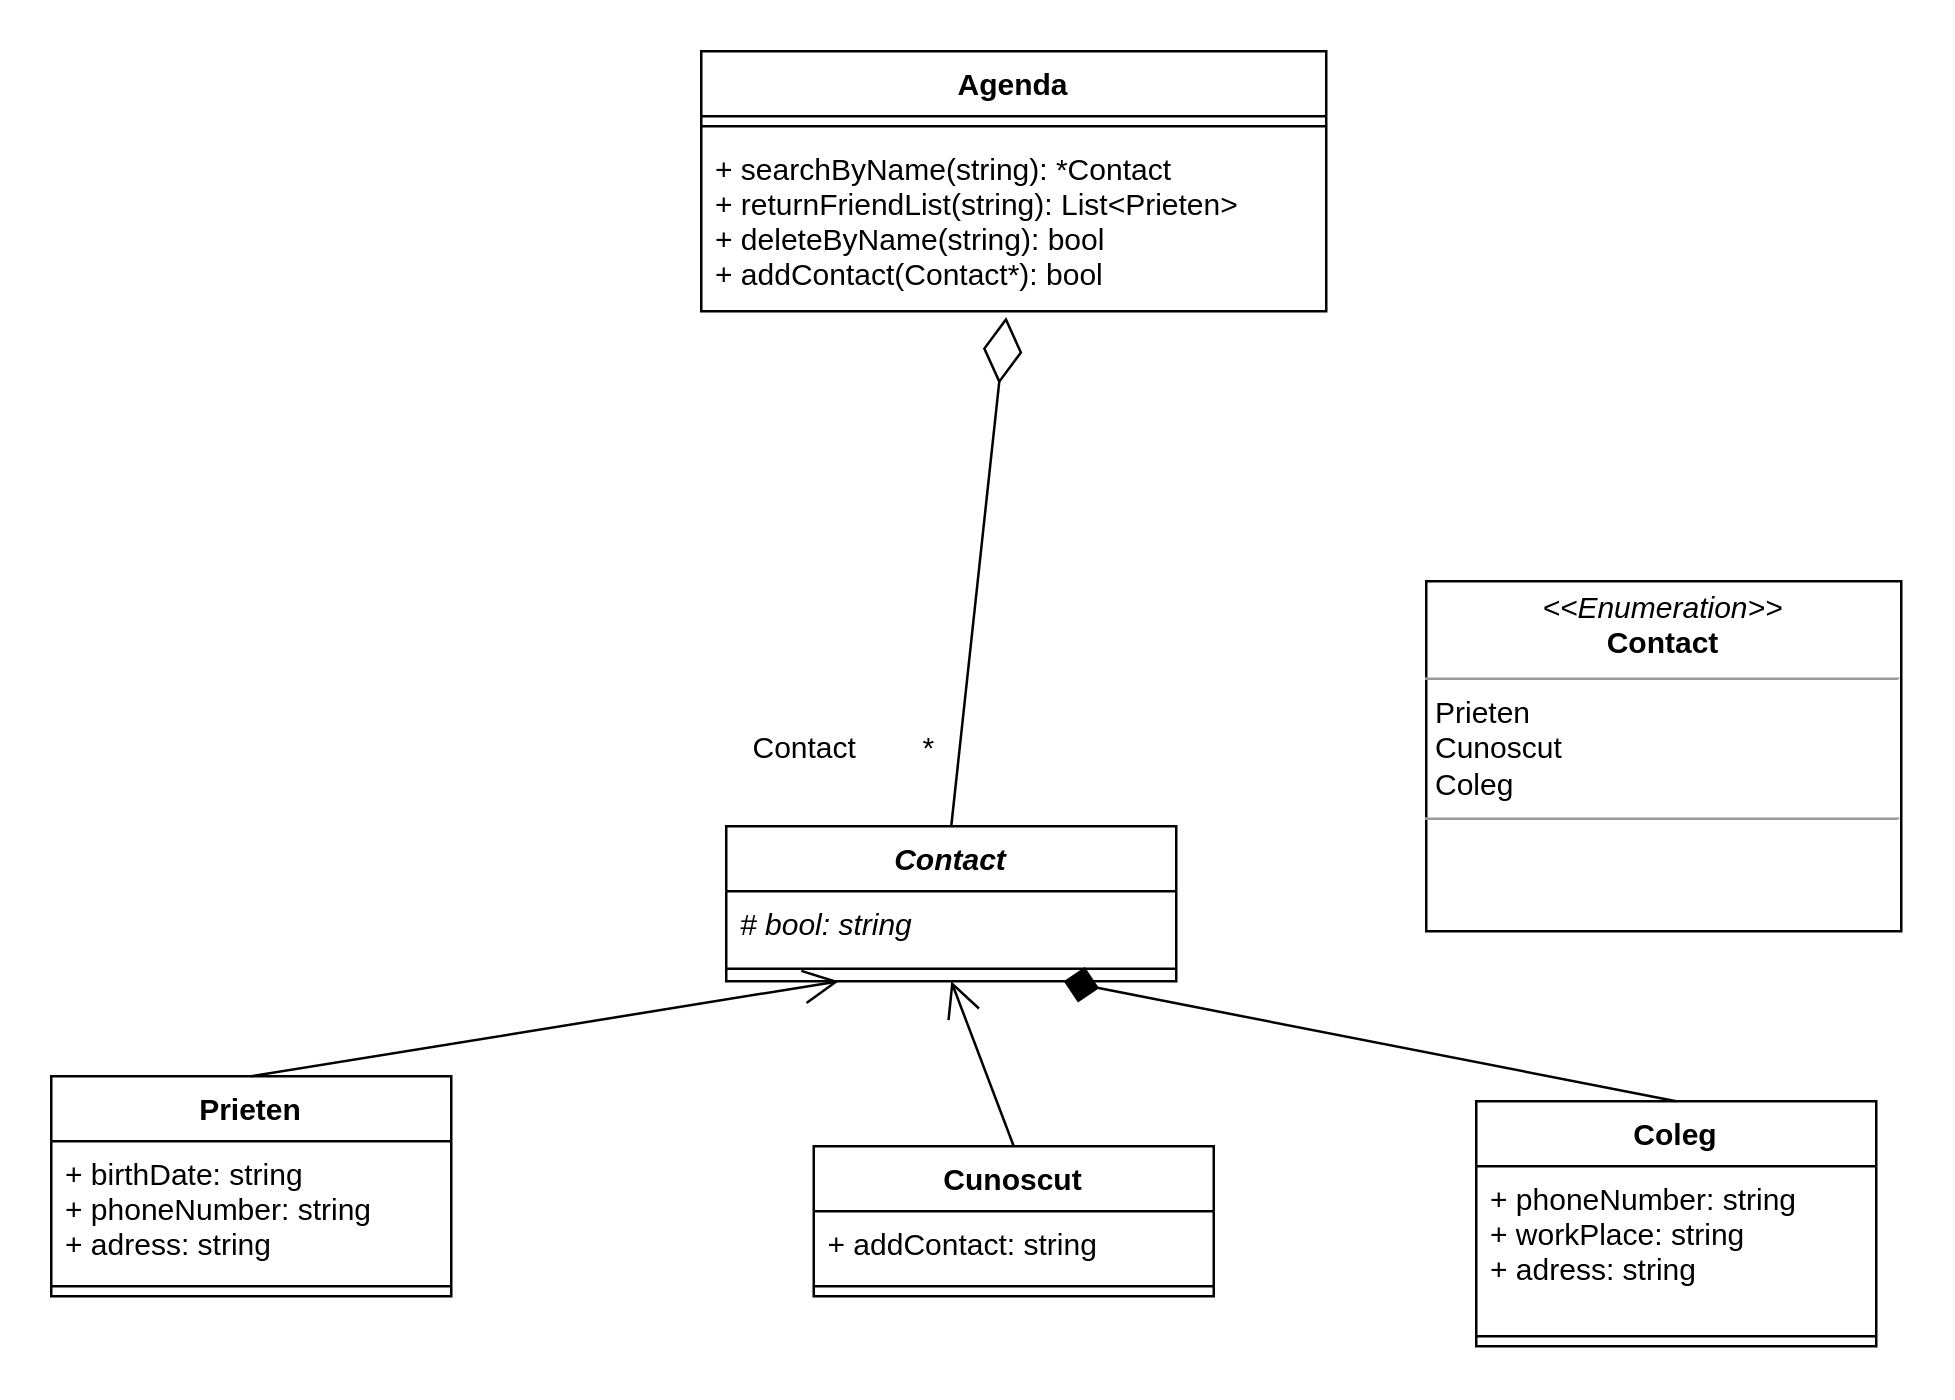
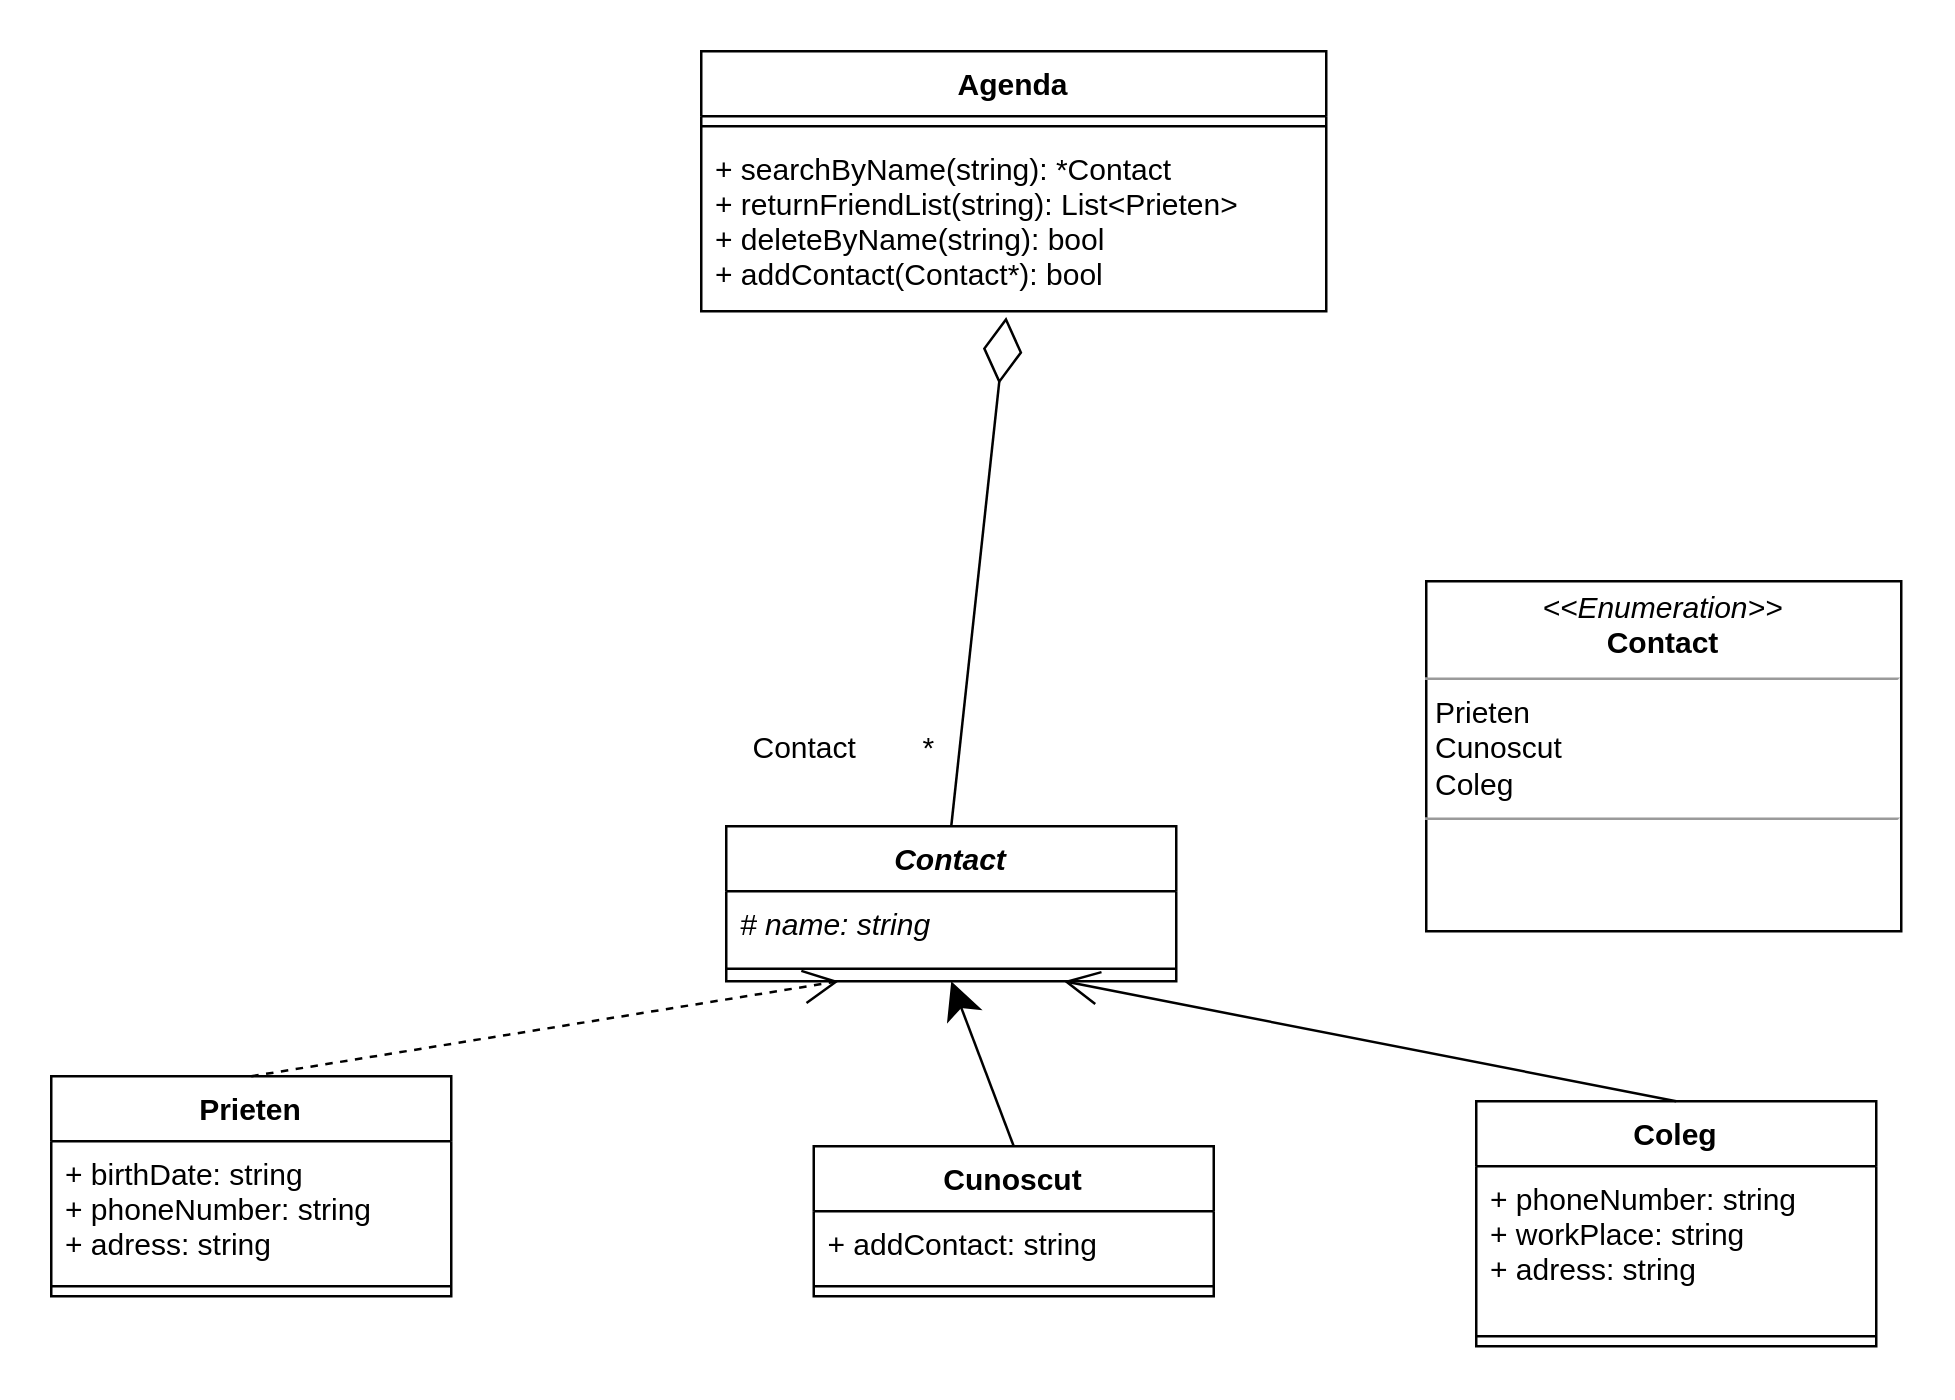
(838, 925) -> (842, 925)
(1098, 988) -> (1092, 987)
(958, 999) -> (962, 1009)
(534, 1031) -> (534, 1031)
